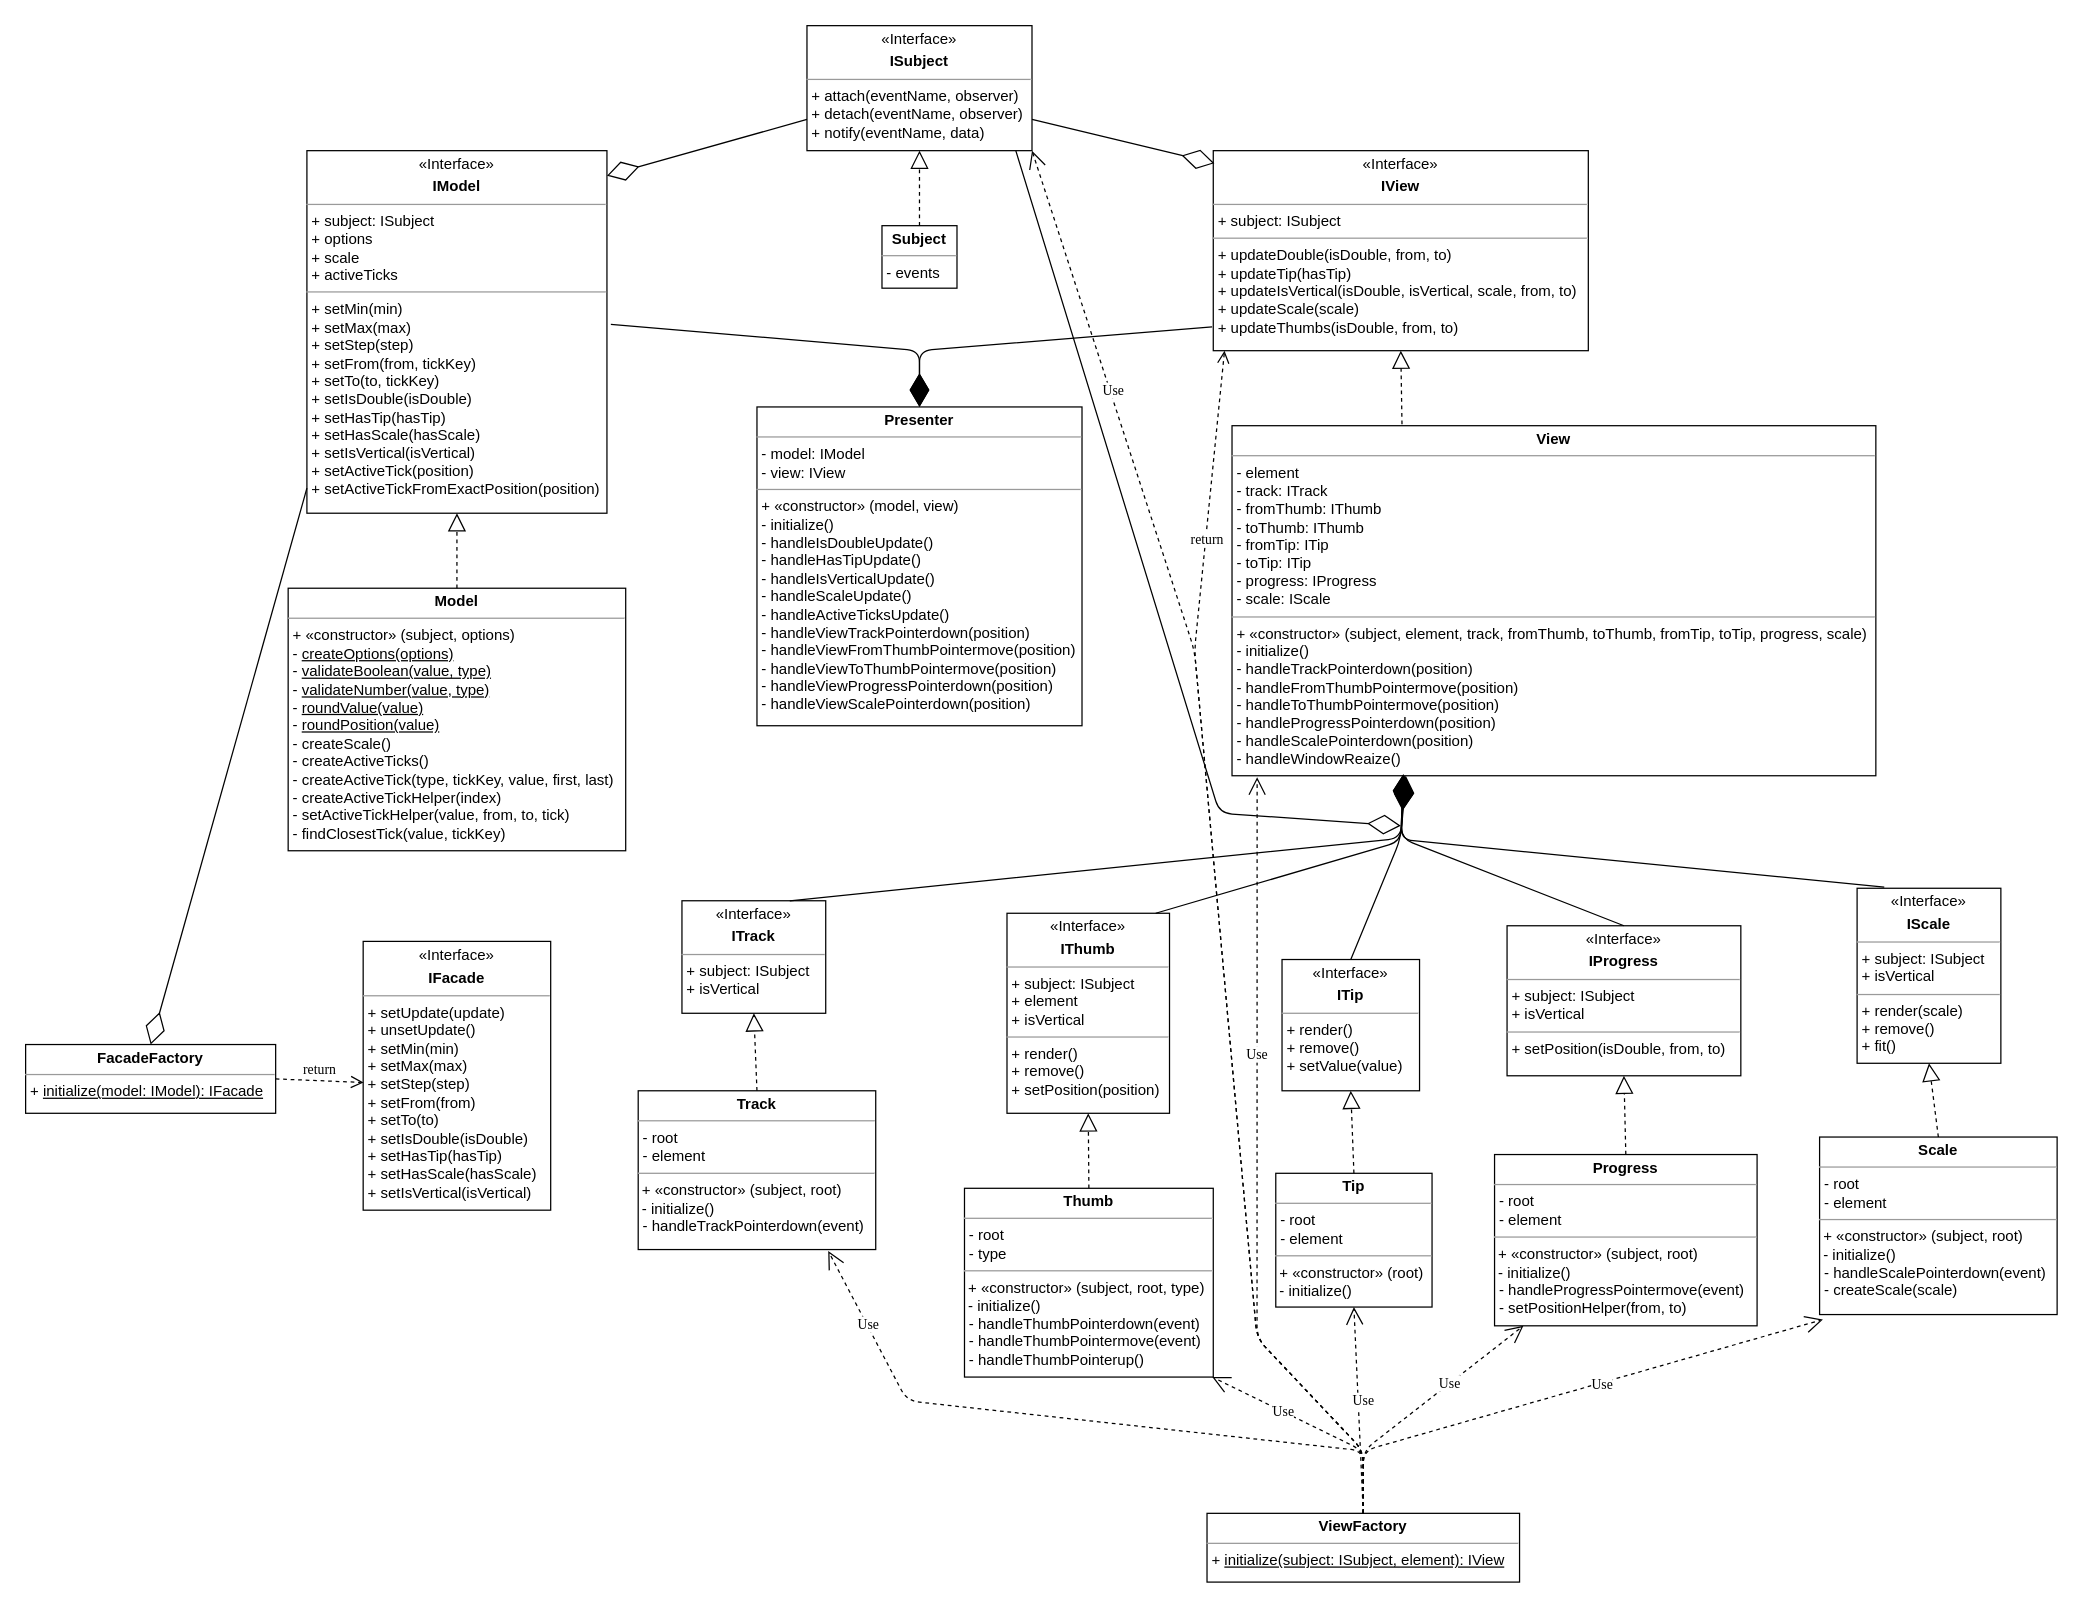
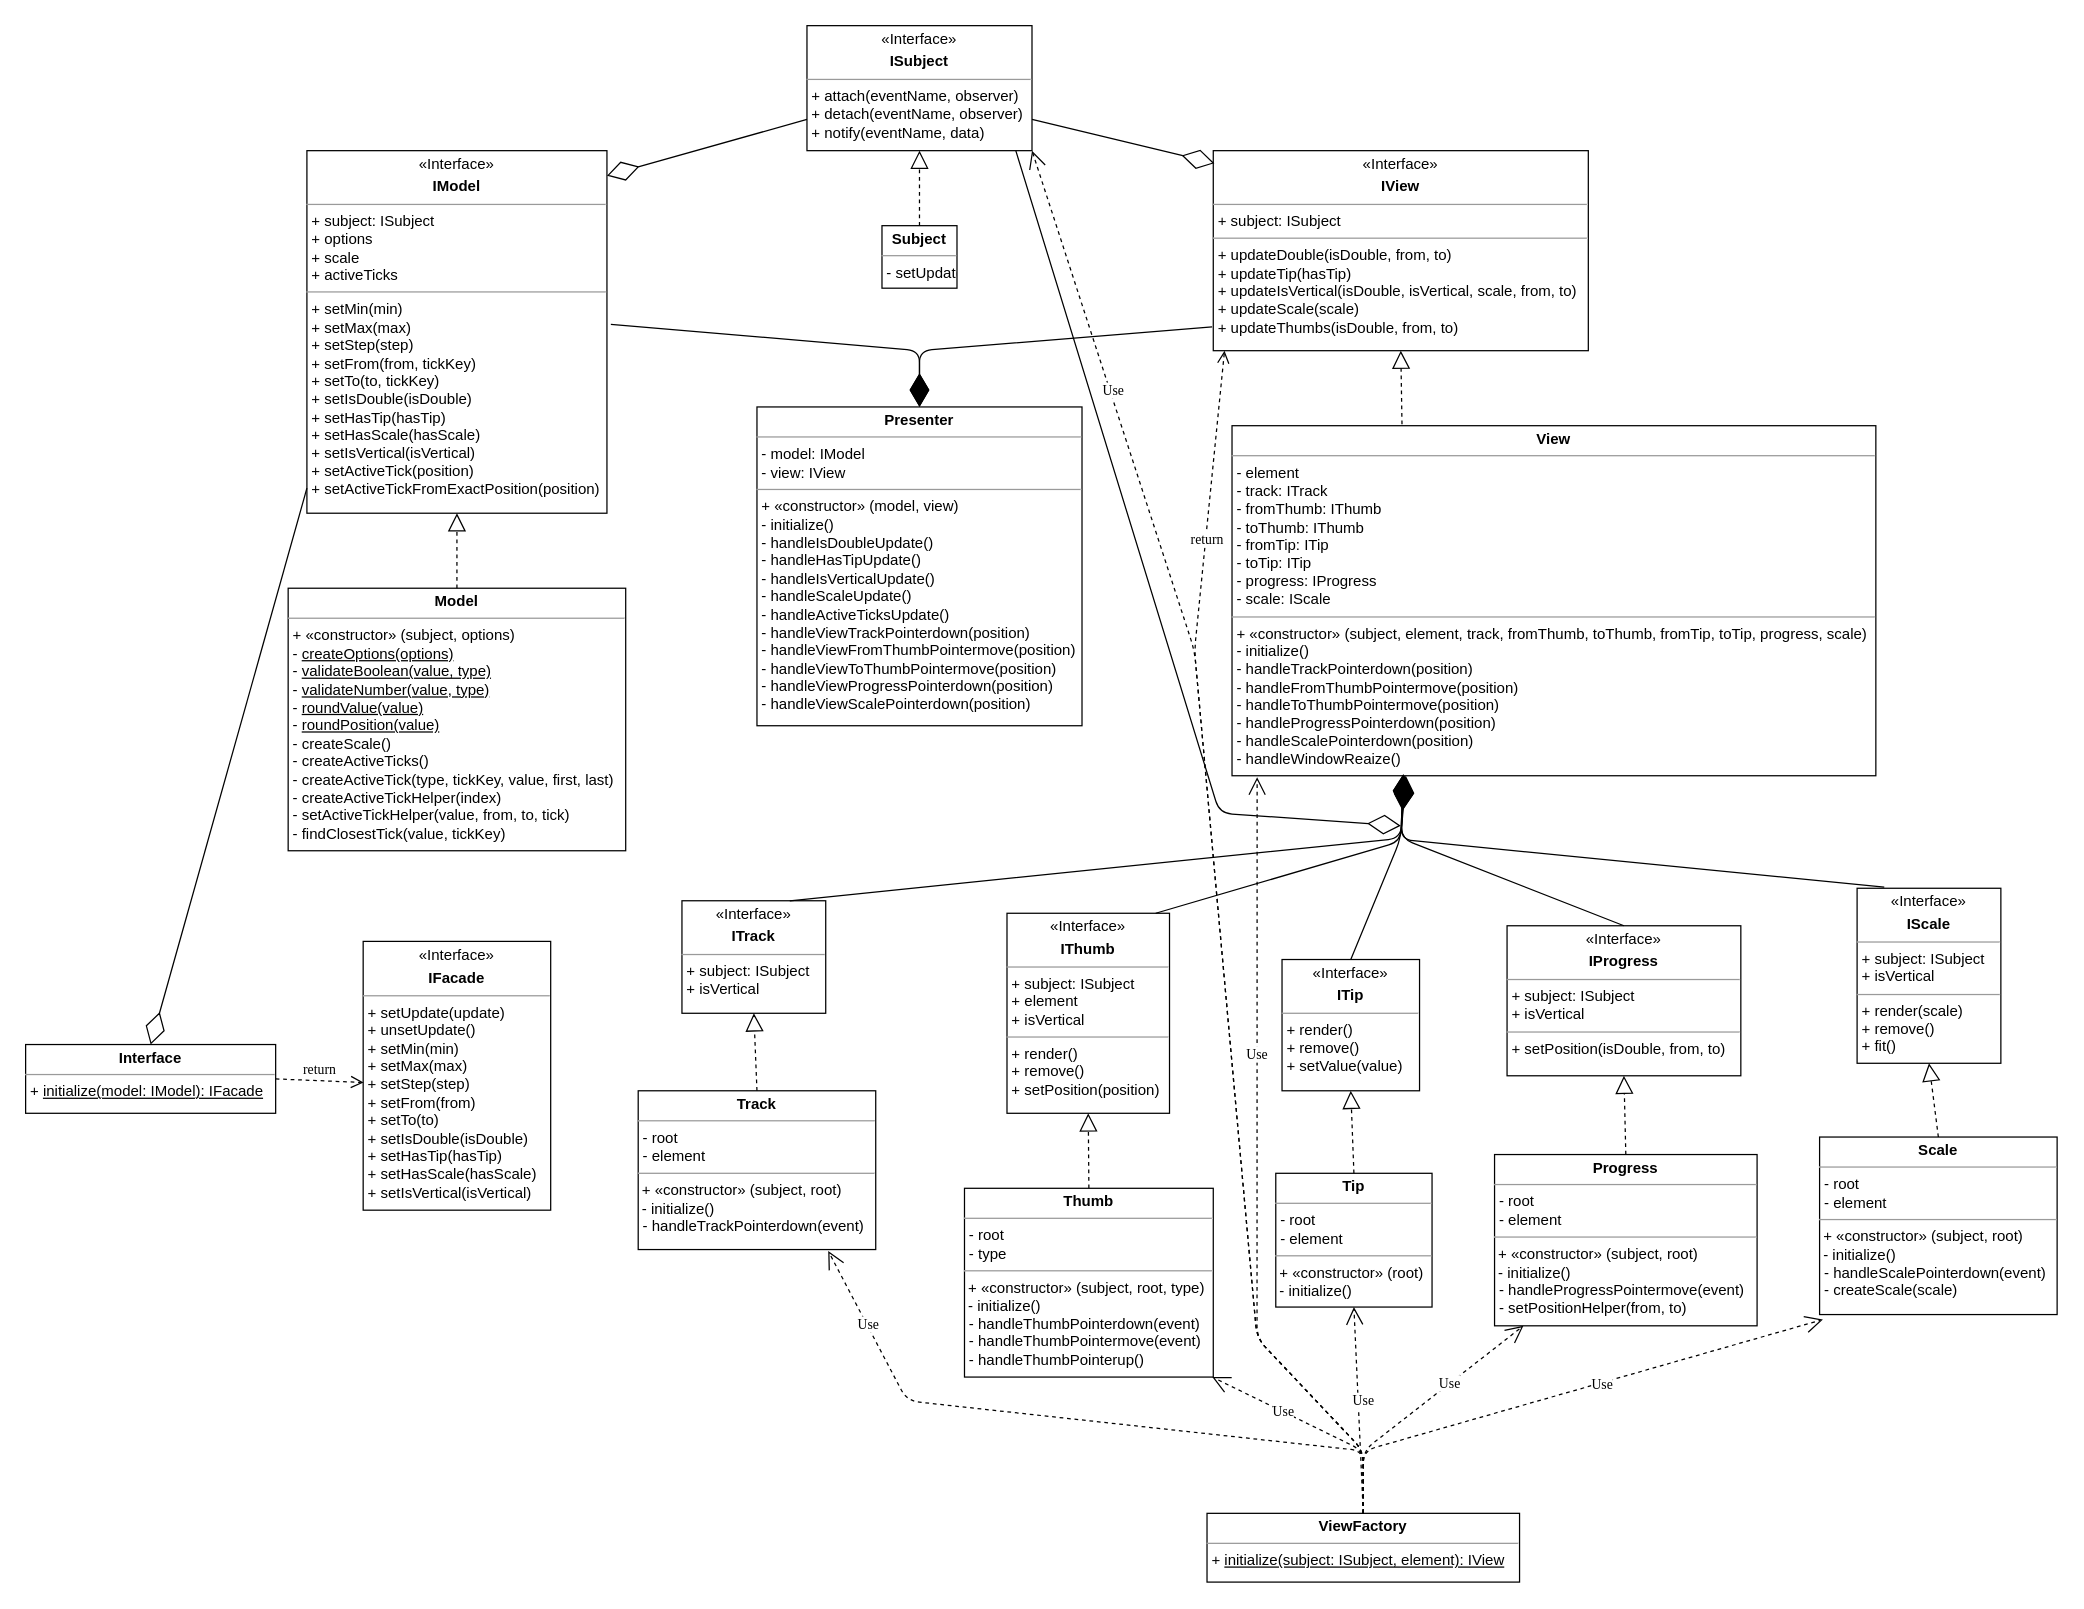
(914, 244) -> (926, 244)
(155, 1062) -> (155, 1062)
